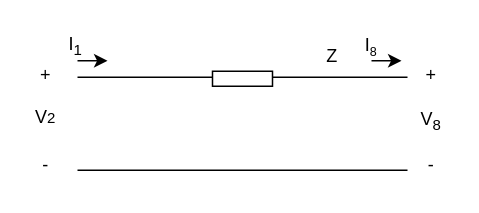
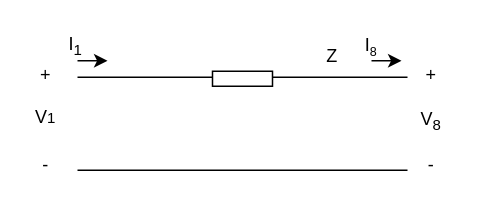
(46, 118) -> (46, 118)
